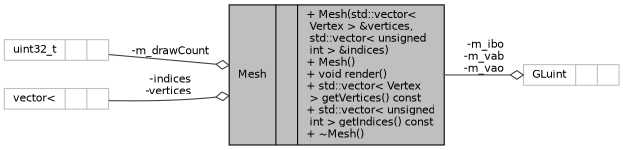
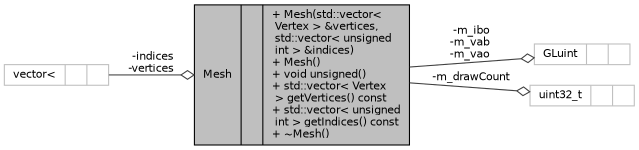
(162, 59) -> (463, 87)
(347, 74) -> (319, 74)
